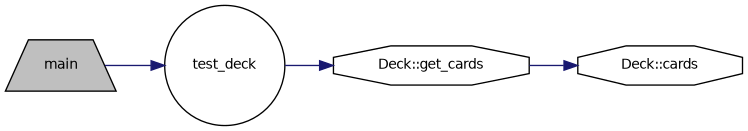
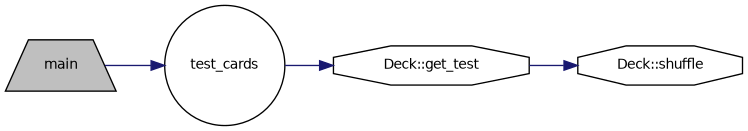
(225, 65) -> (225, 65)
(431, 65) -> (431, 65)
(660, 65) -> (660, 65)
